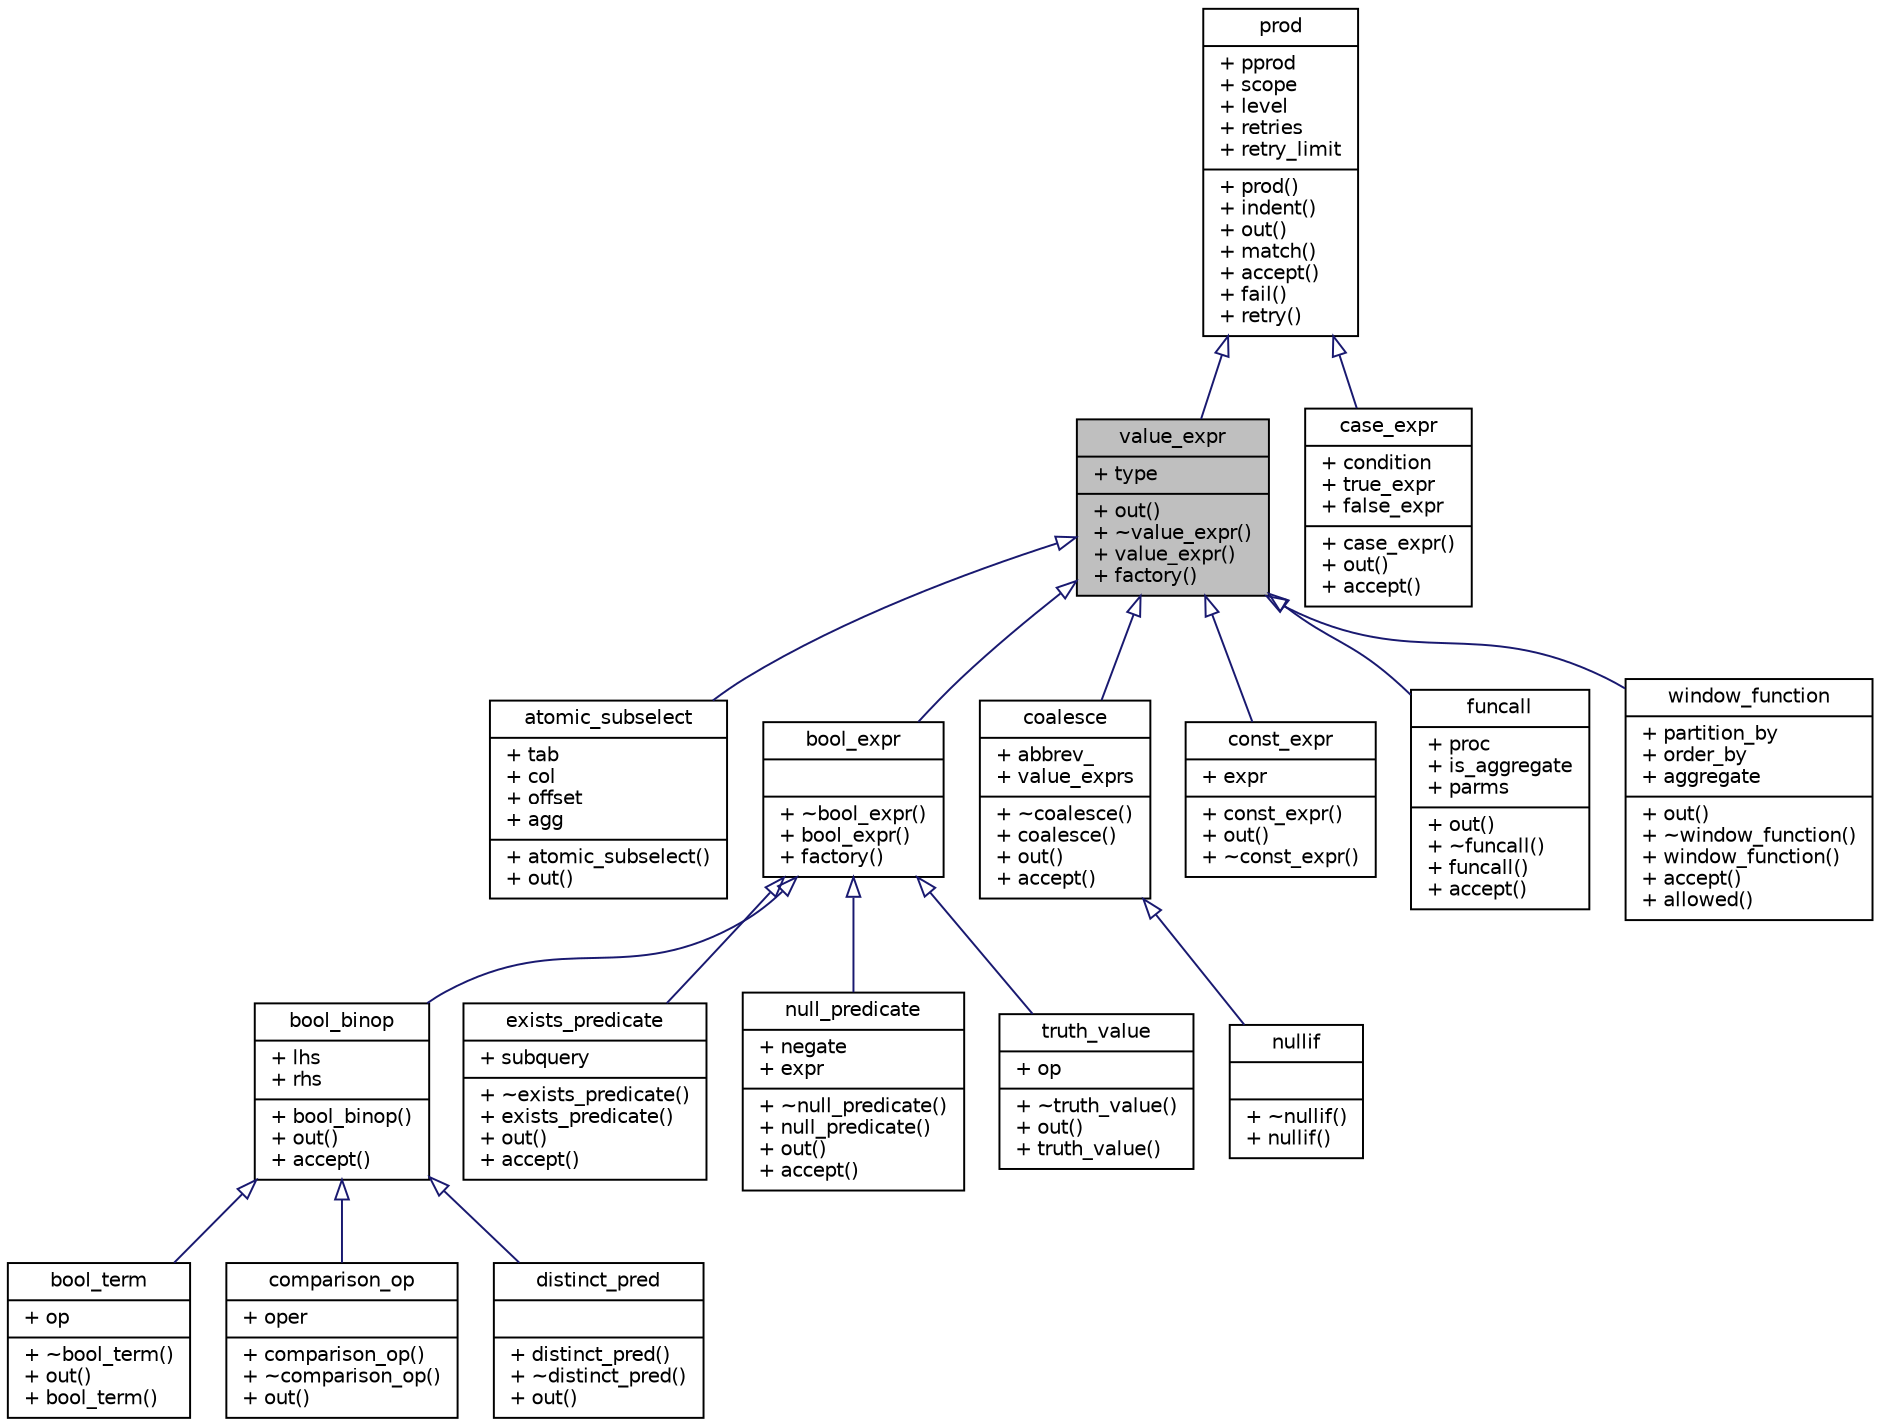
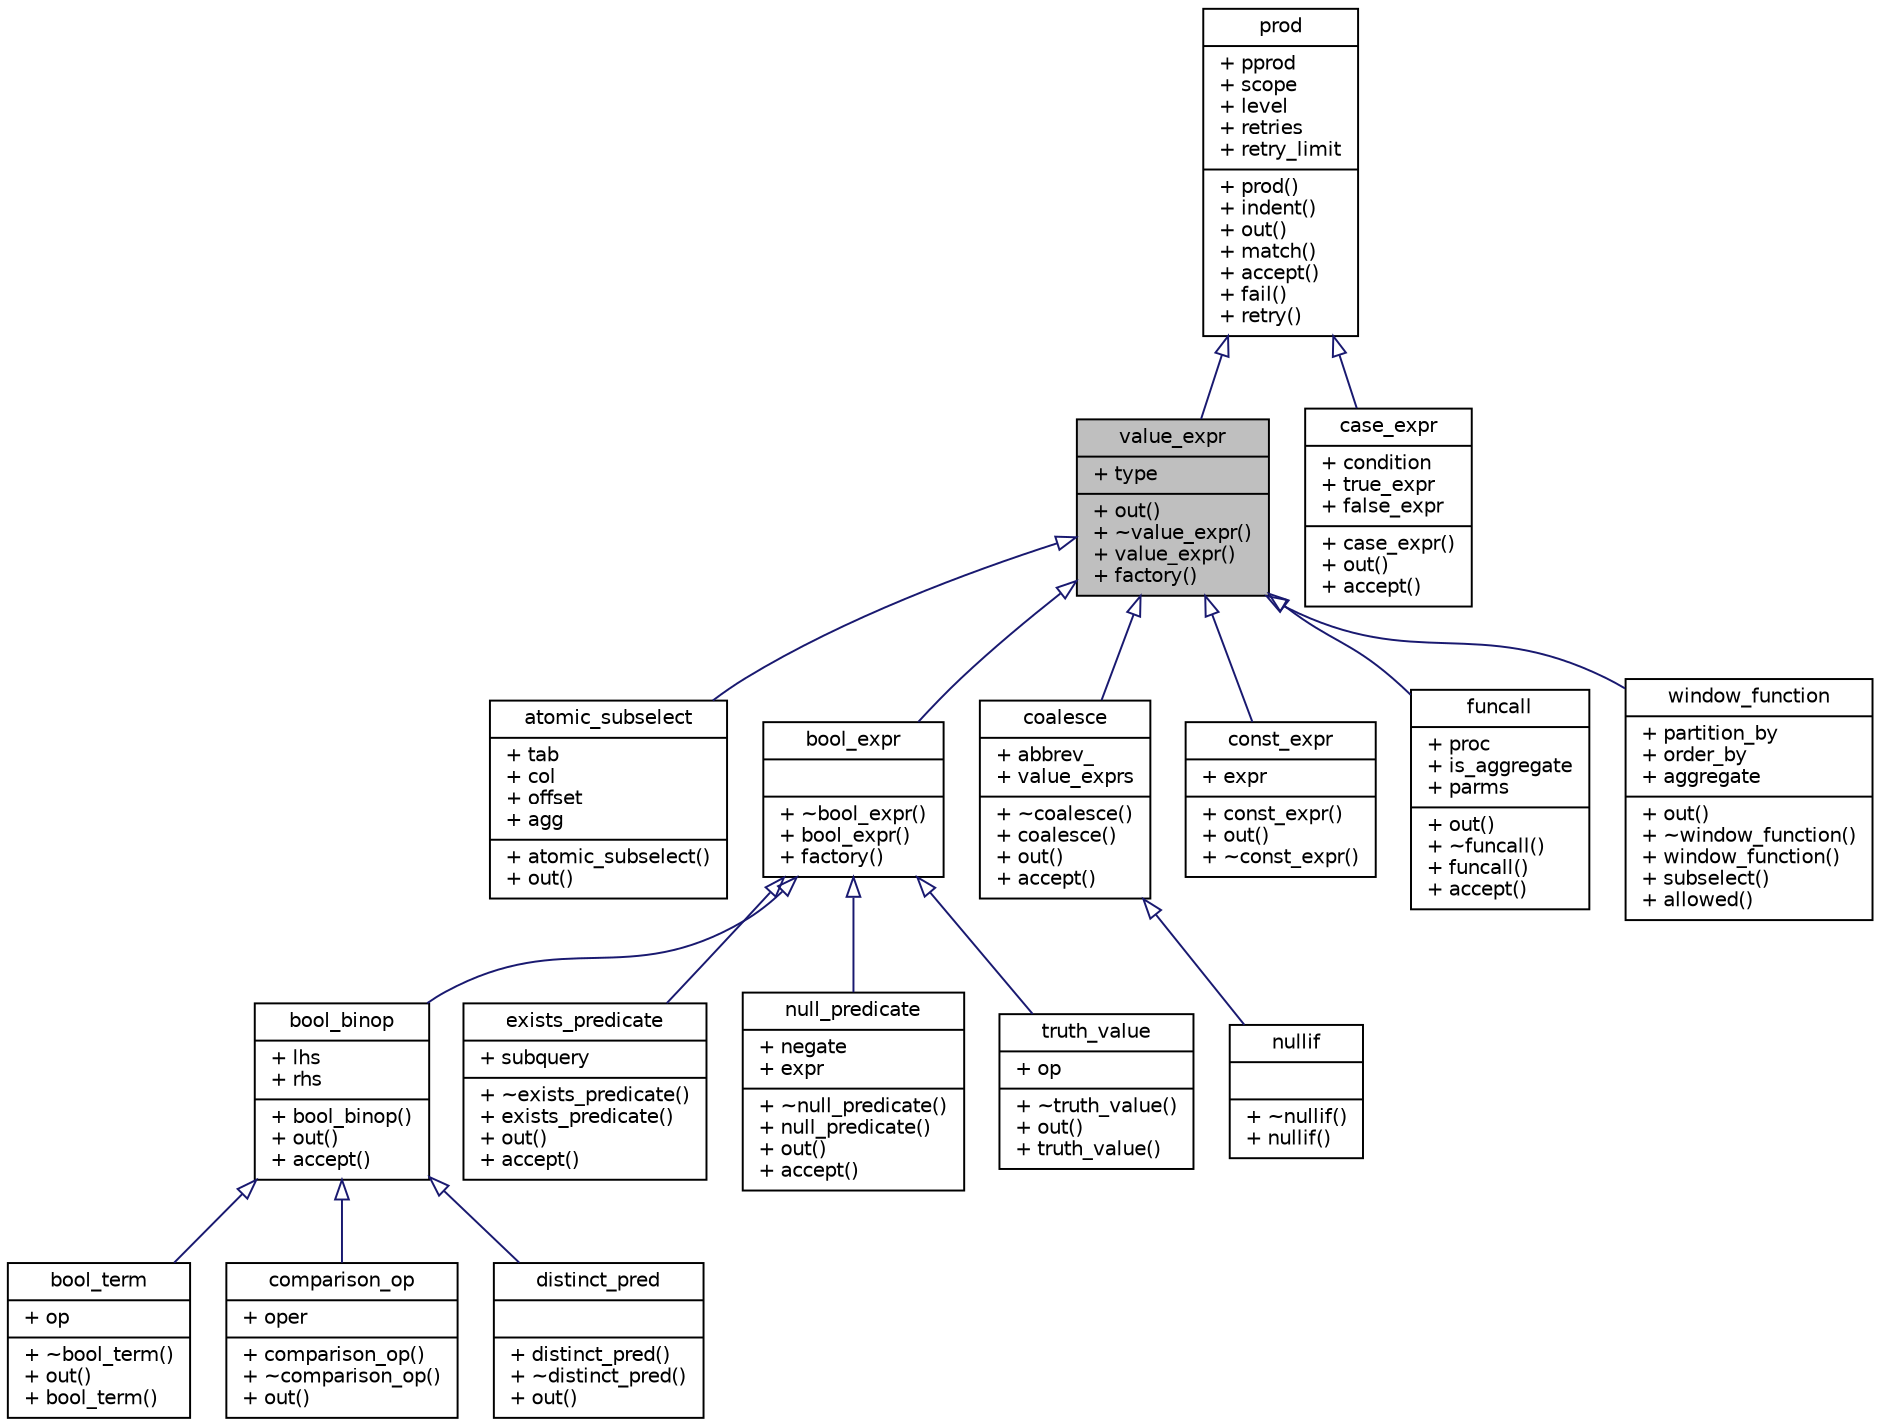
(1692, 879) -> (1706, 879)
